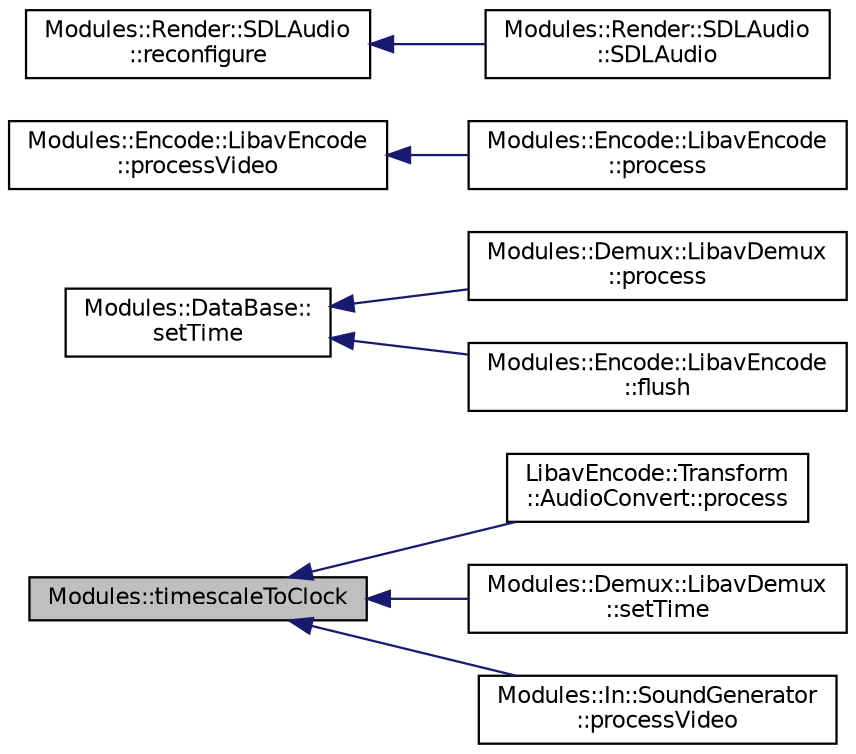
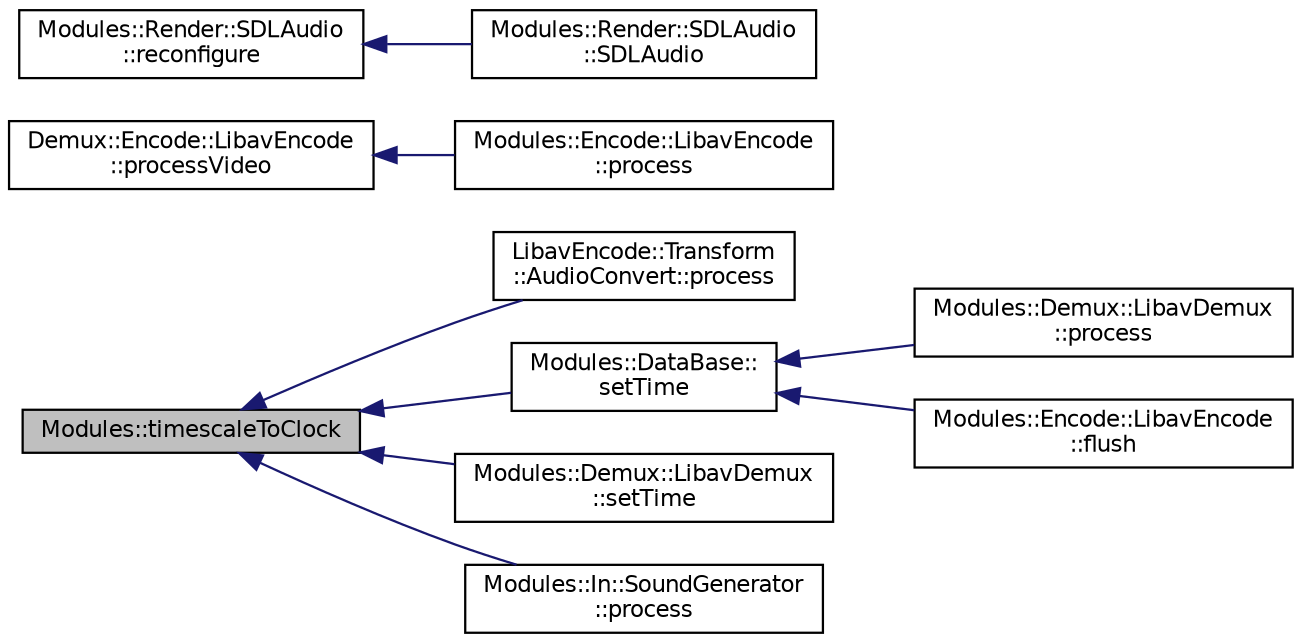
(198, 155) -> (191, 155)
none -> (447, 401)
(658, 710) -> (644, 599)
